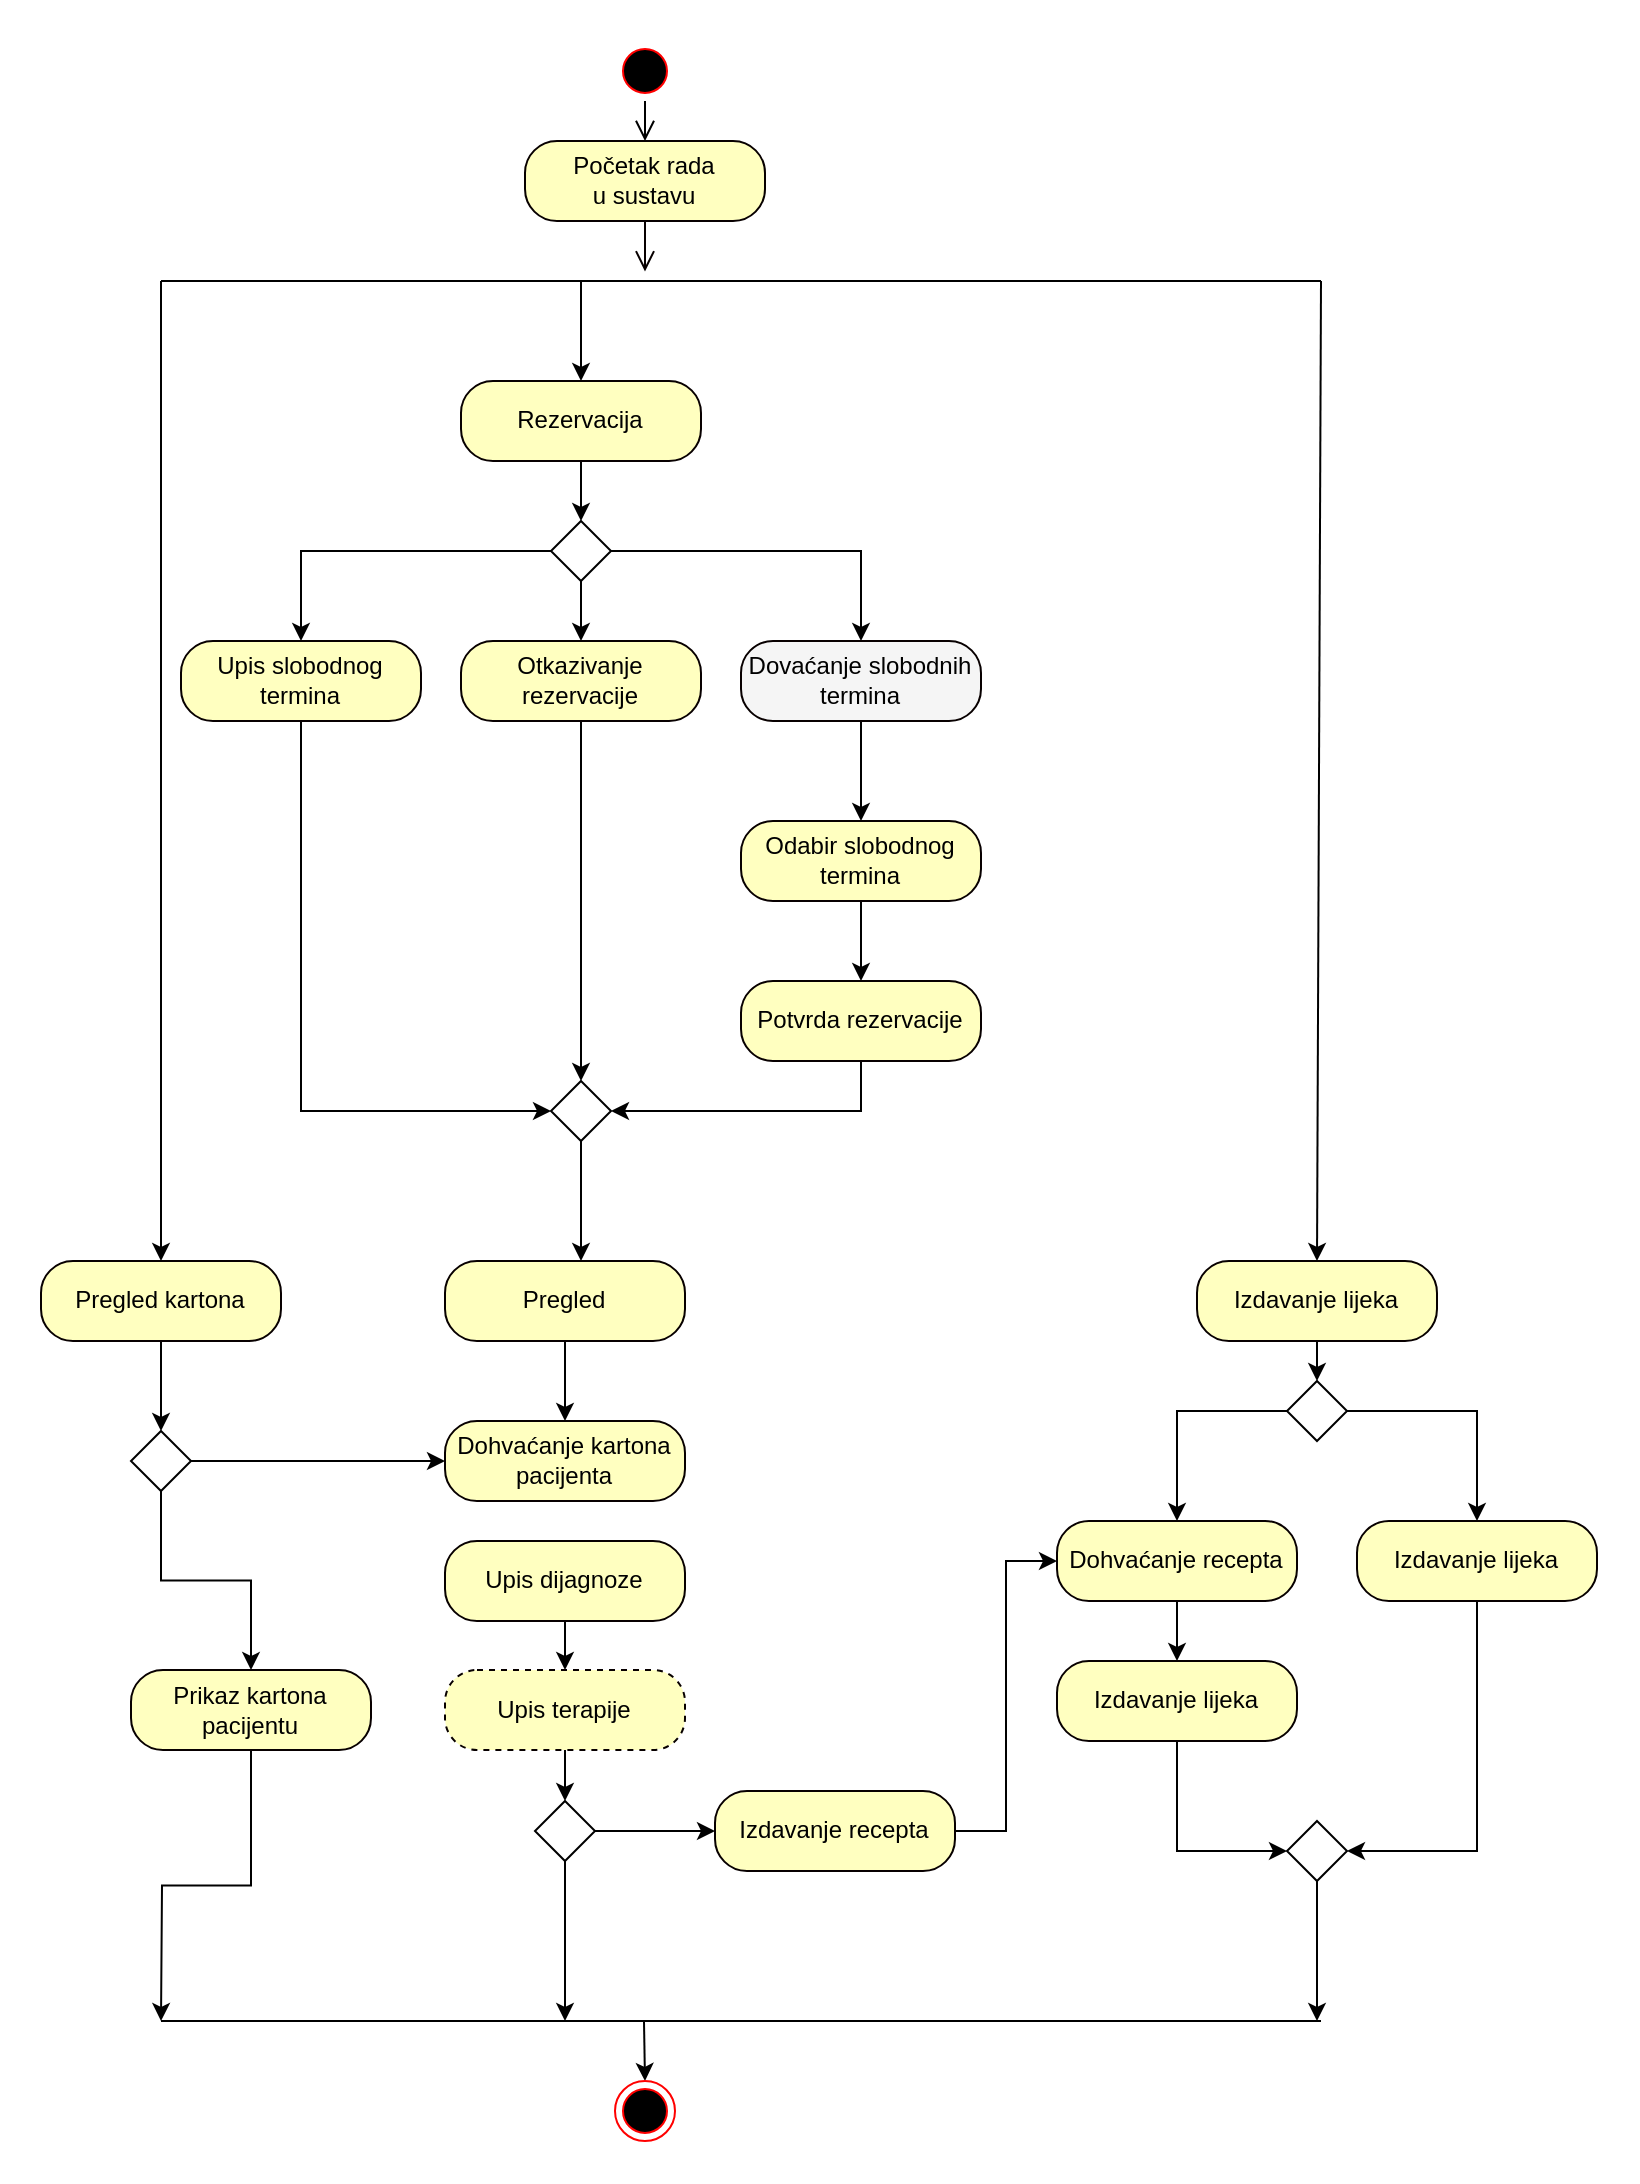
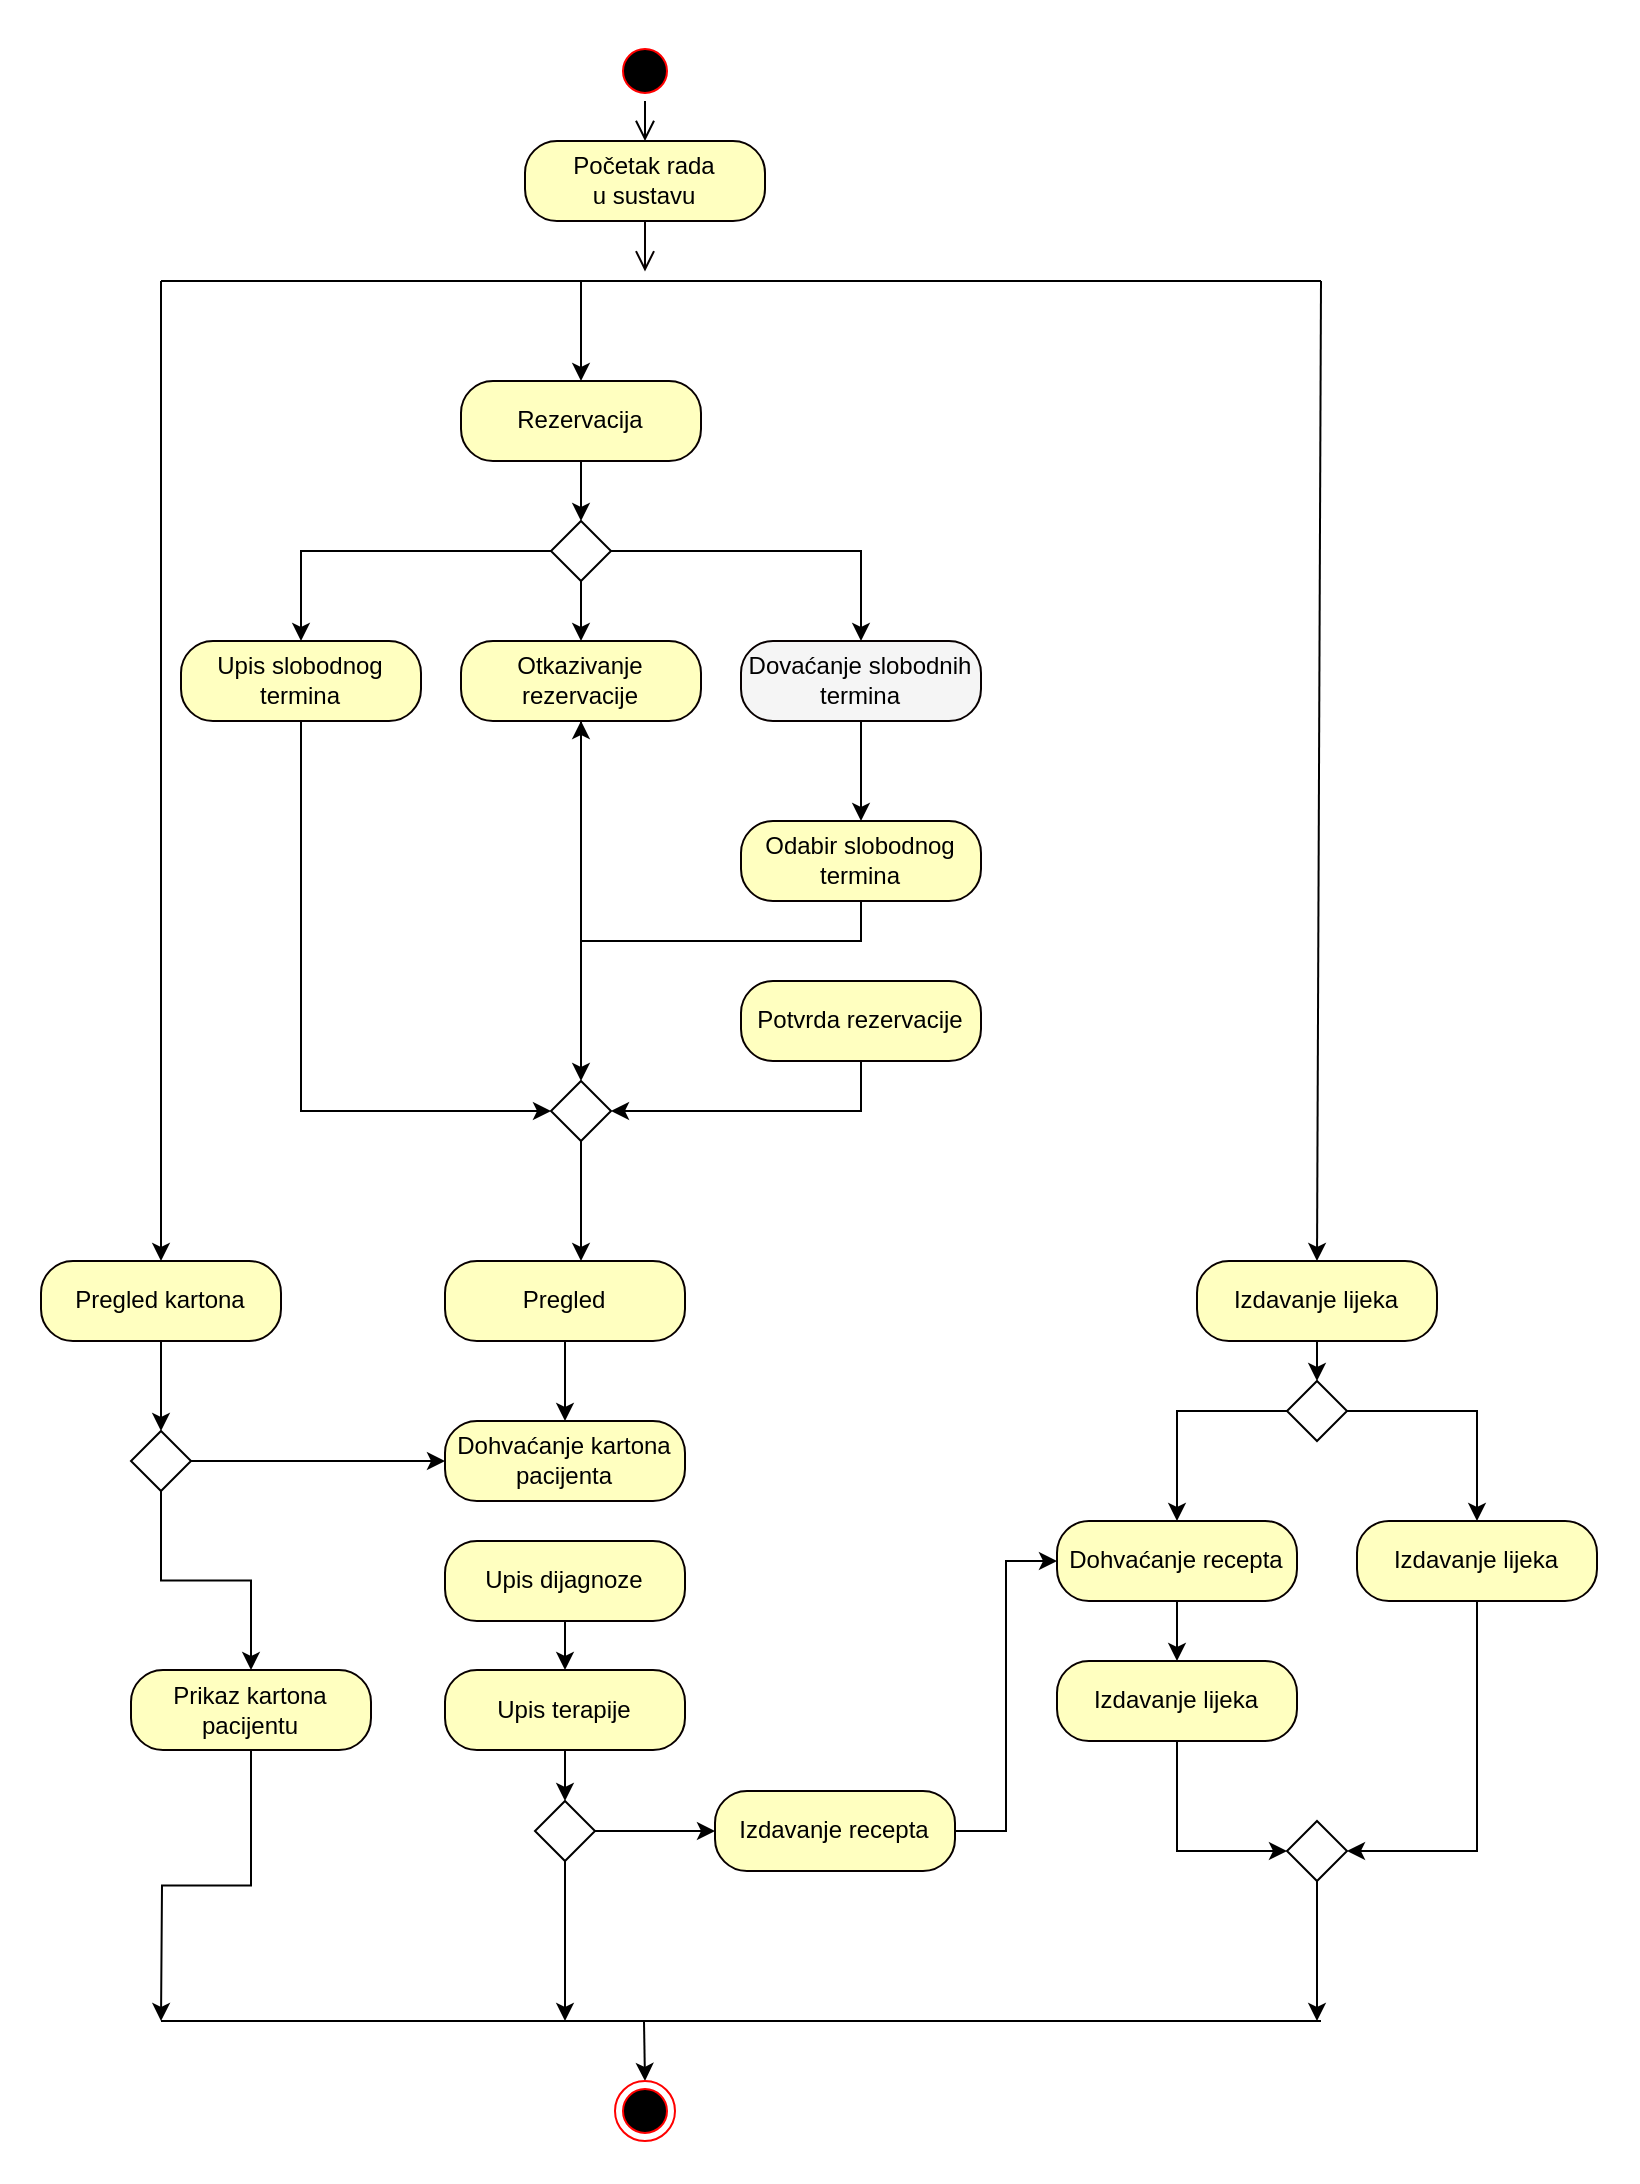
(861, 953) -> (725, 941)
(565, 1710) -> (565, 1710)
